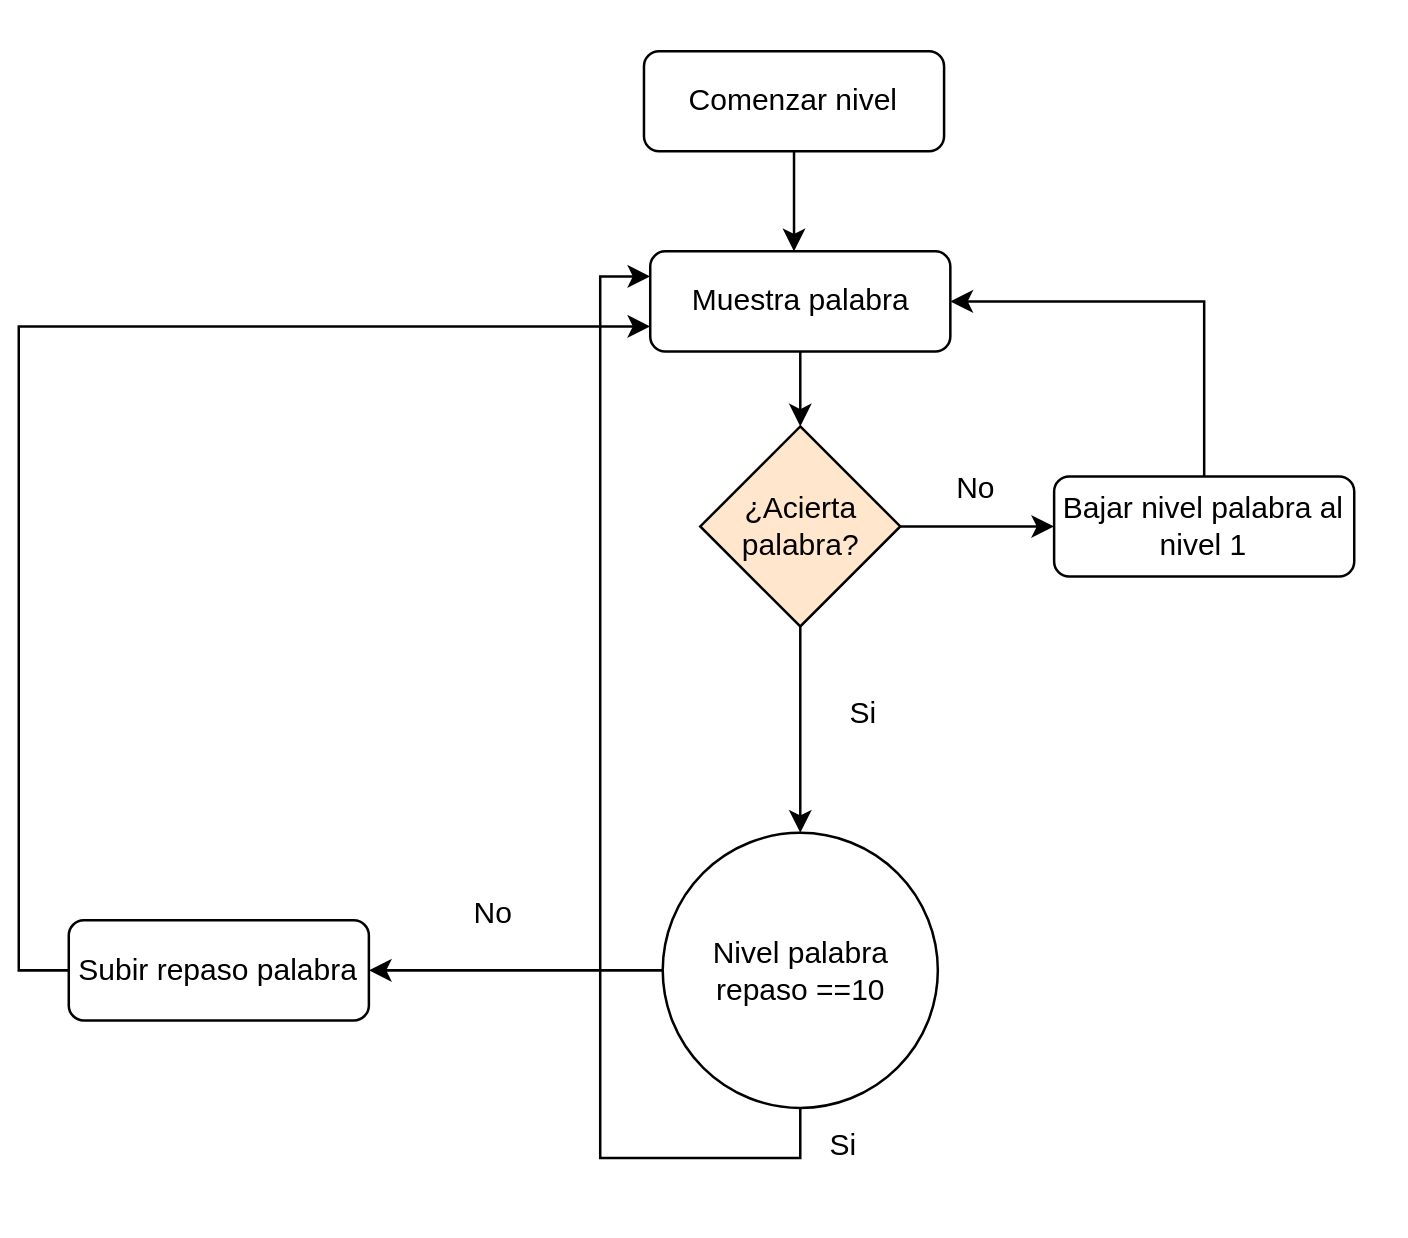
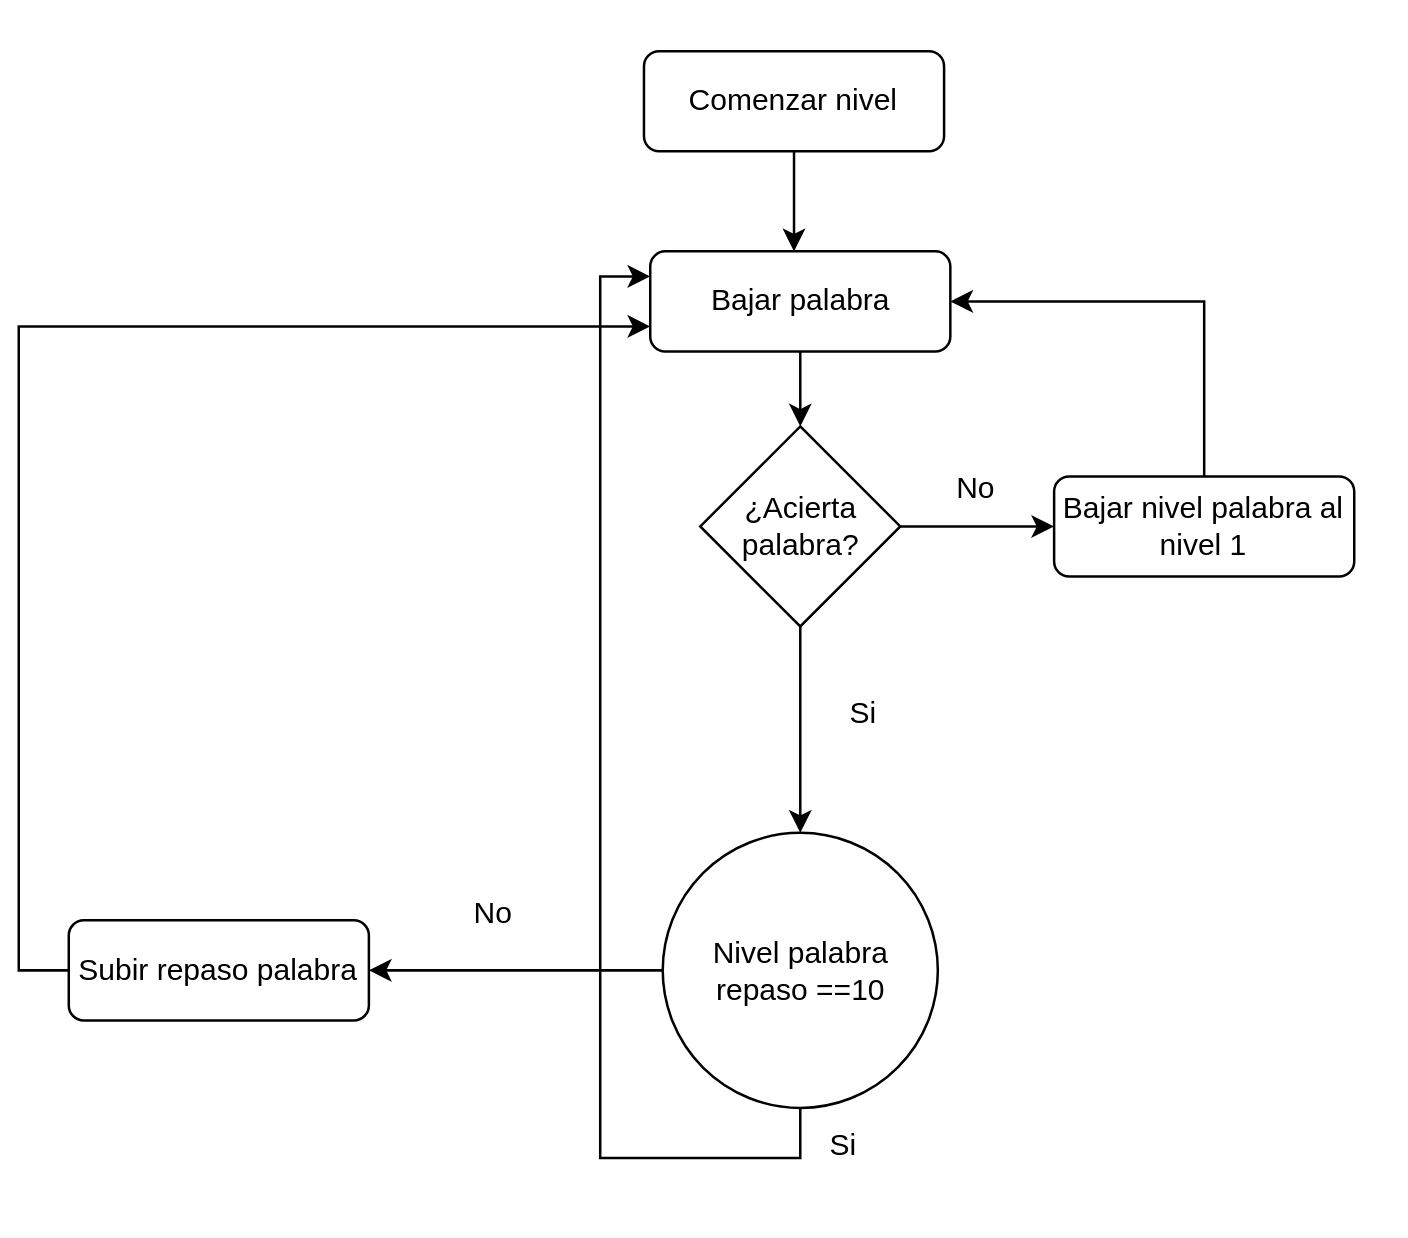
(801, 301) -> (801, 301)
(800, 526) -> (800, 526)
